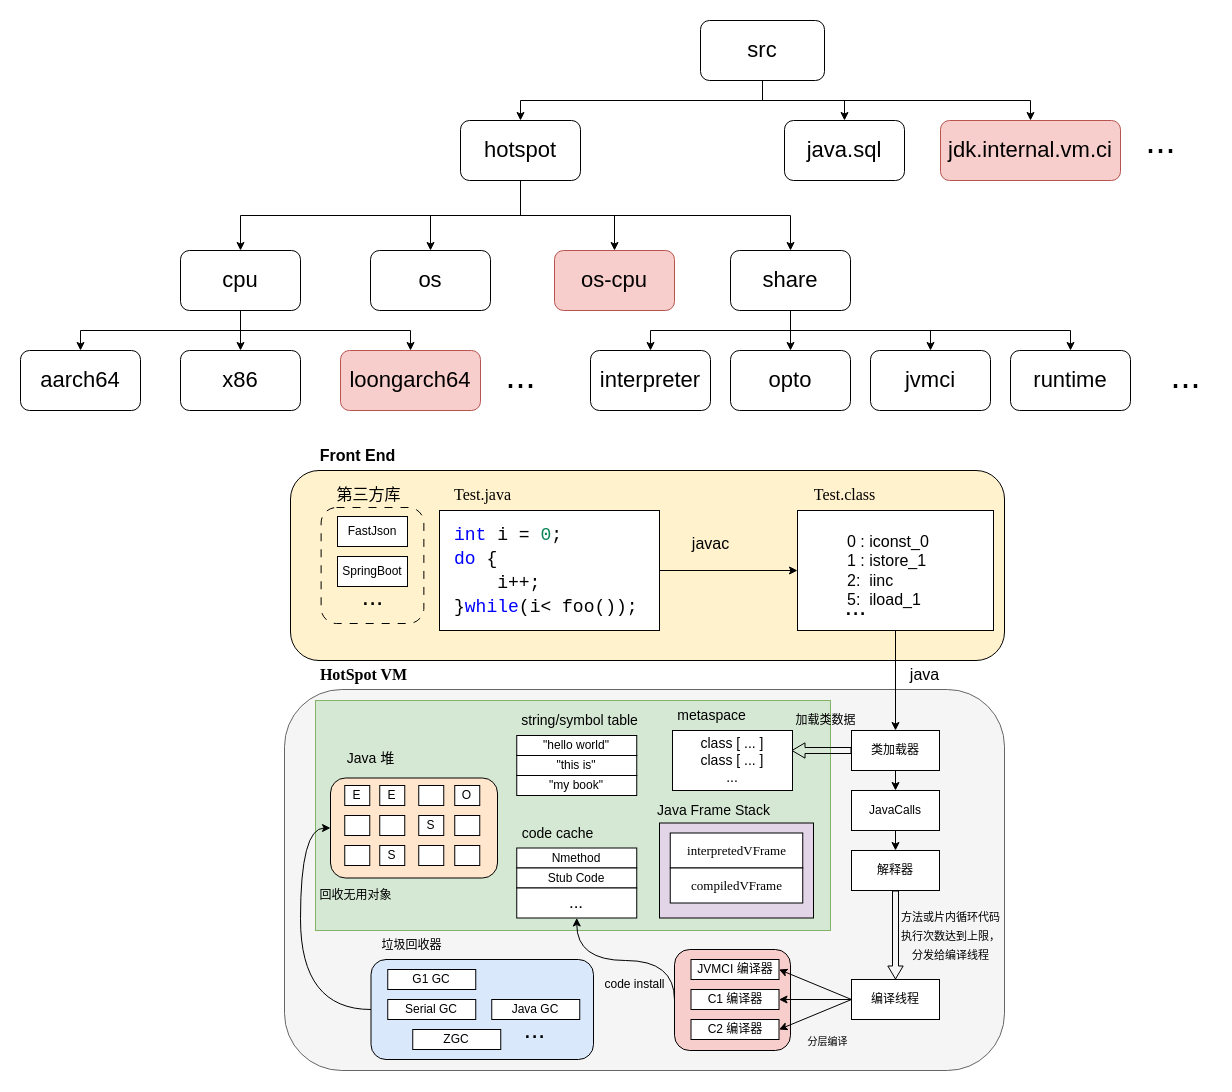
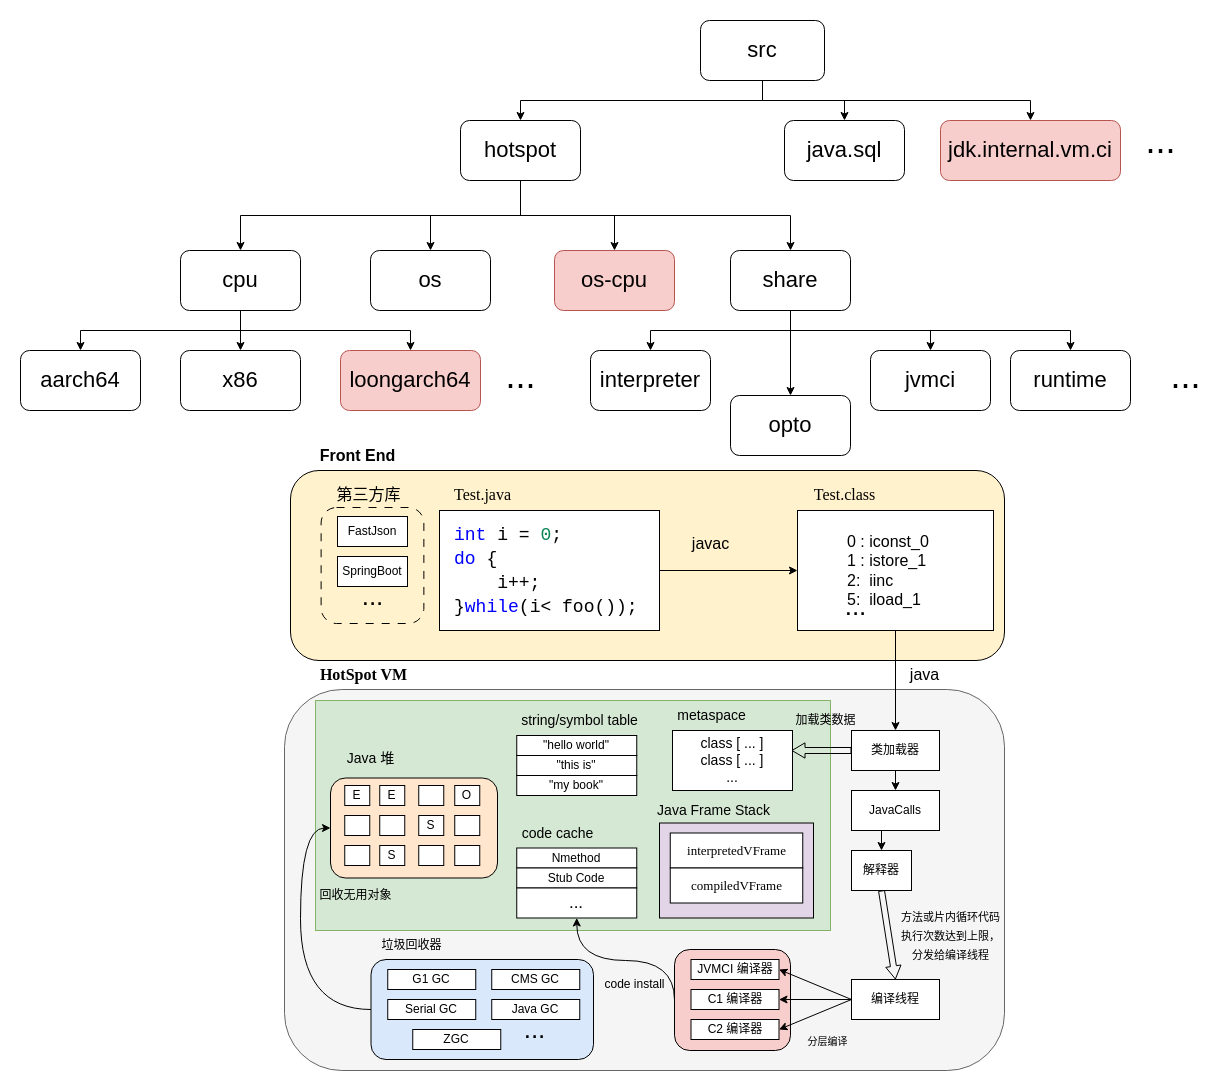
(791, 381) -> (791, 426)
(896, 871) -> (882, 871)
none -> (536, 980)
